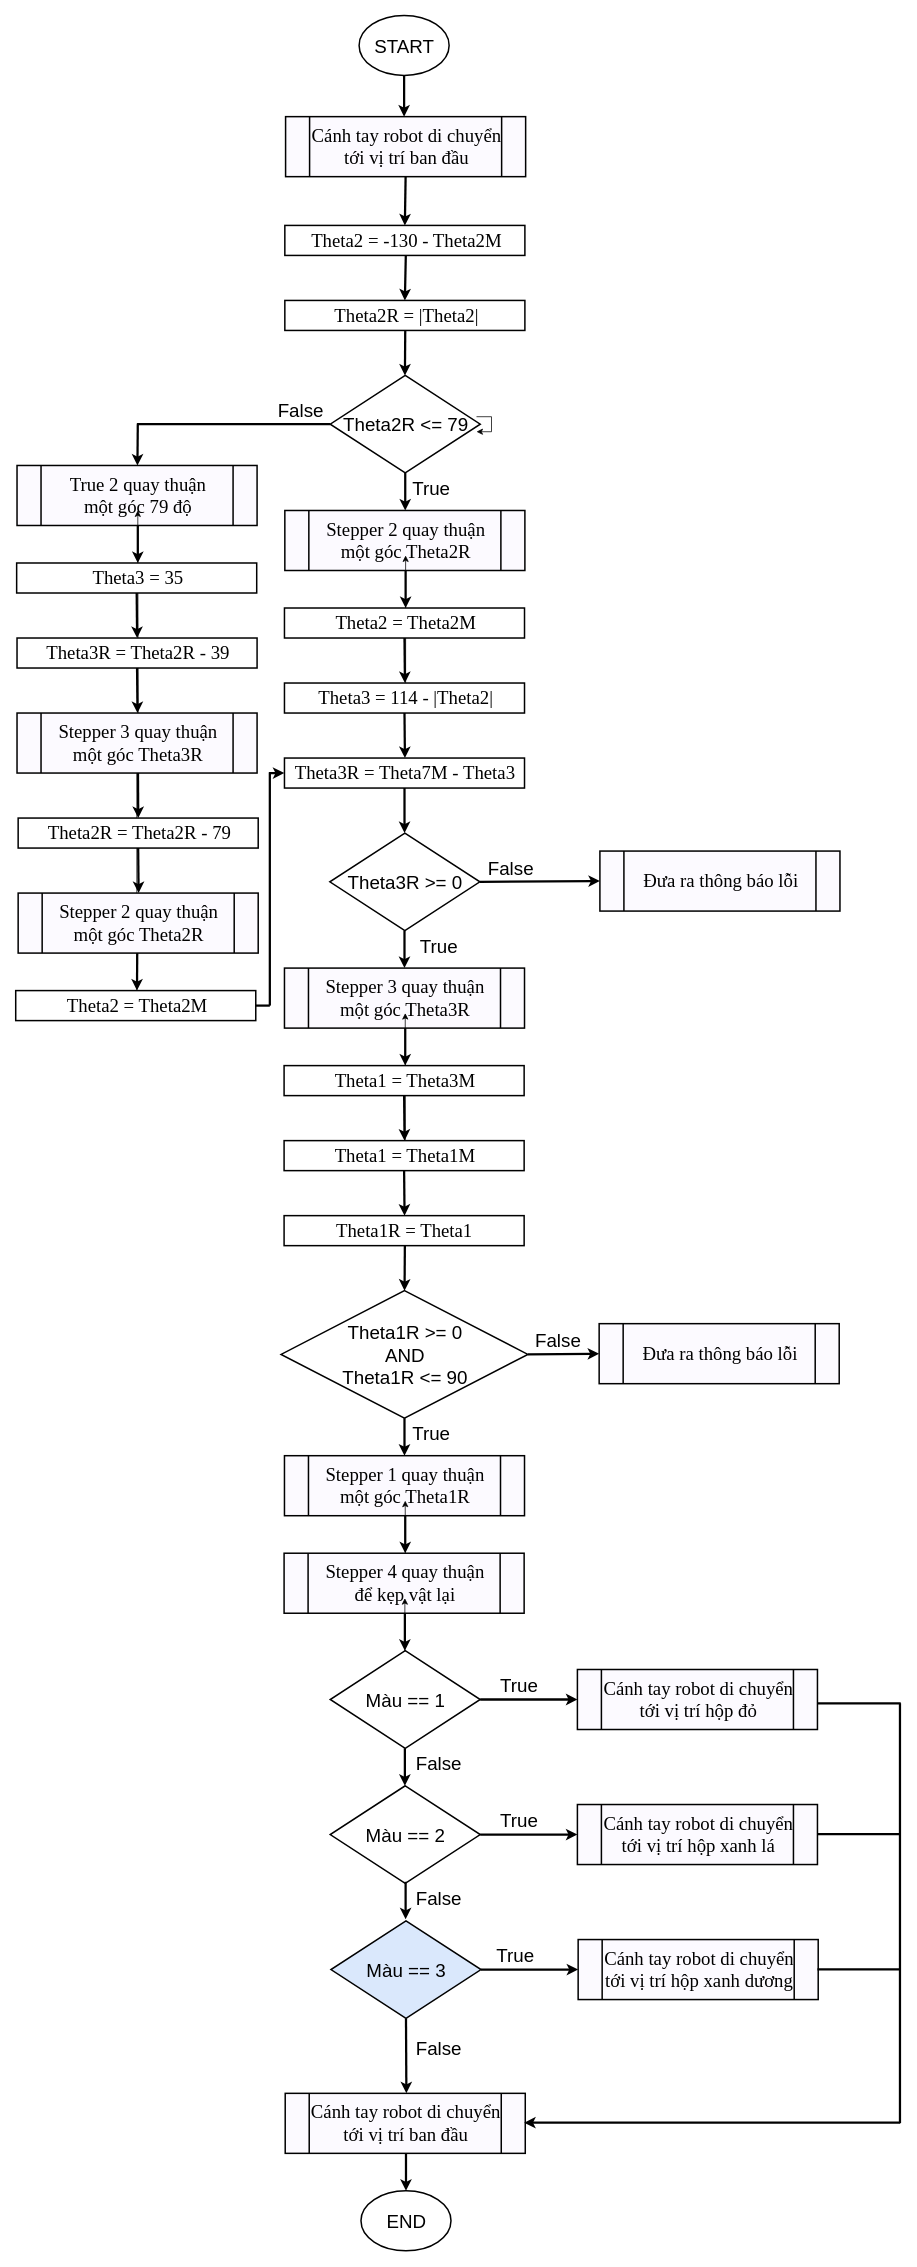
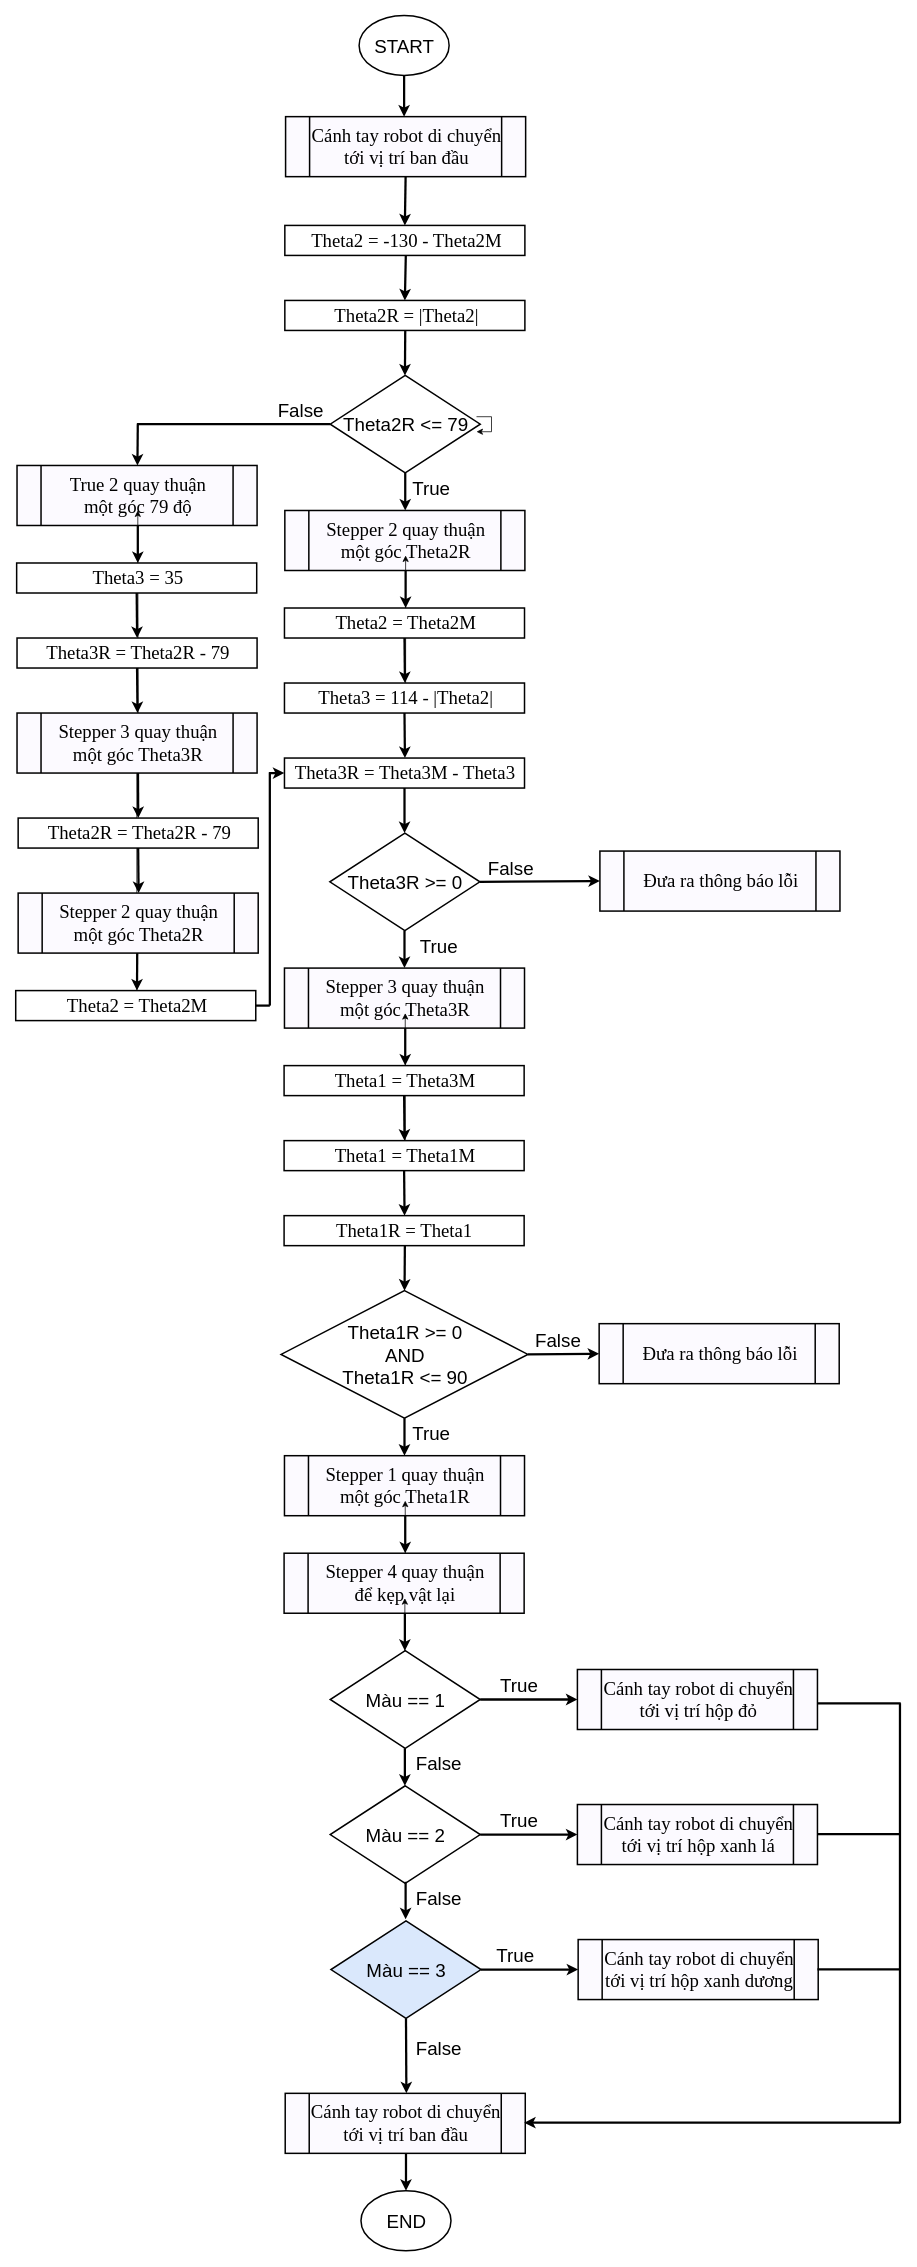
(138, 653) -> (138, 653)
(405, 773) -> (405, 773)
